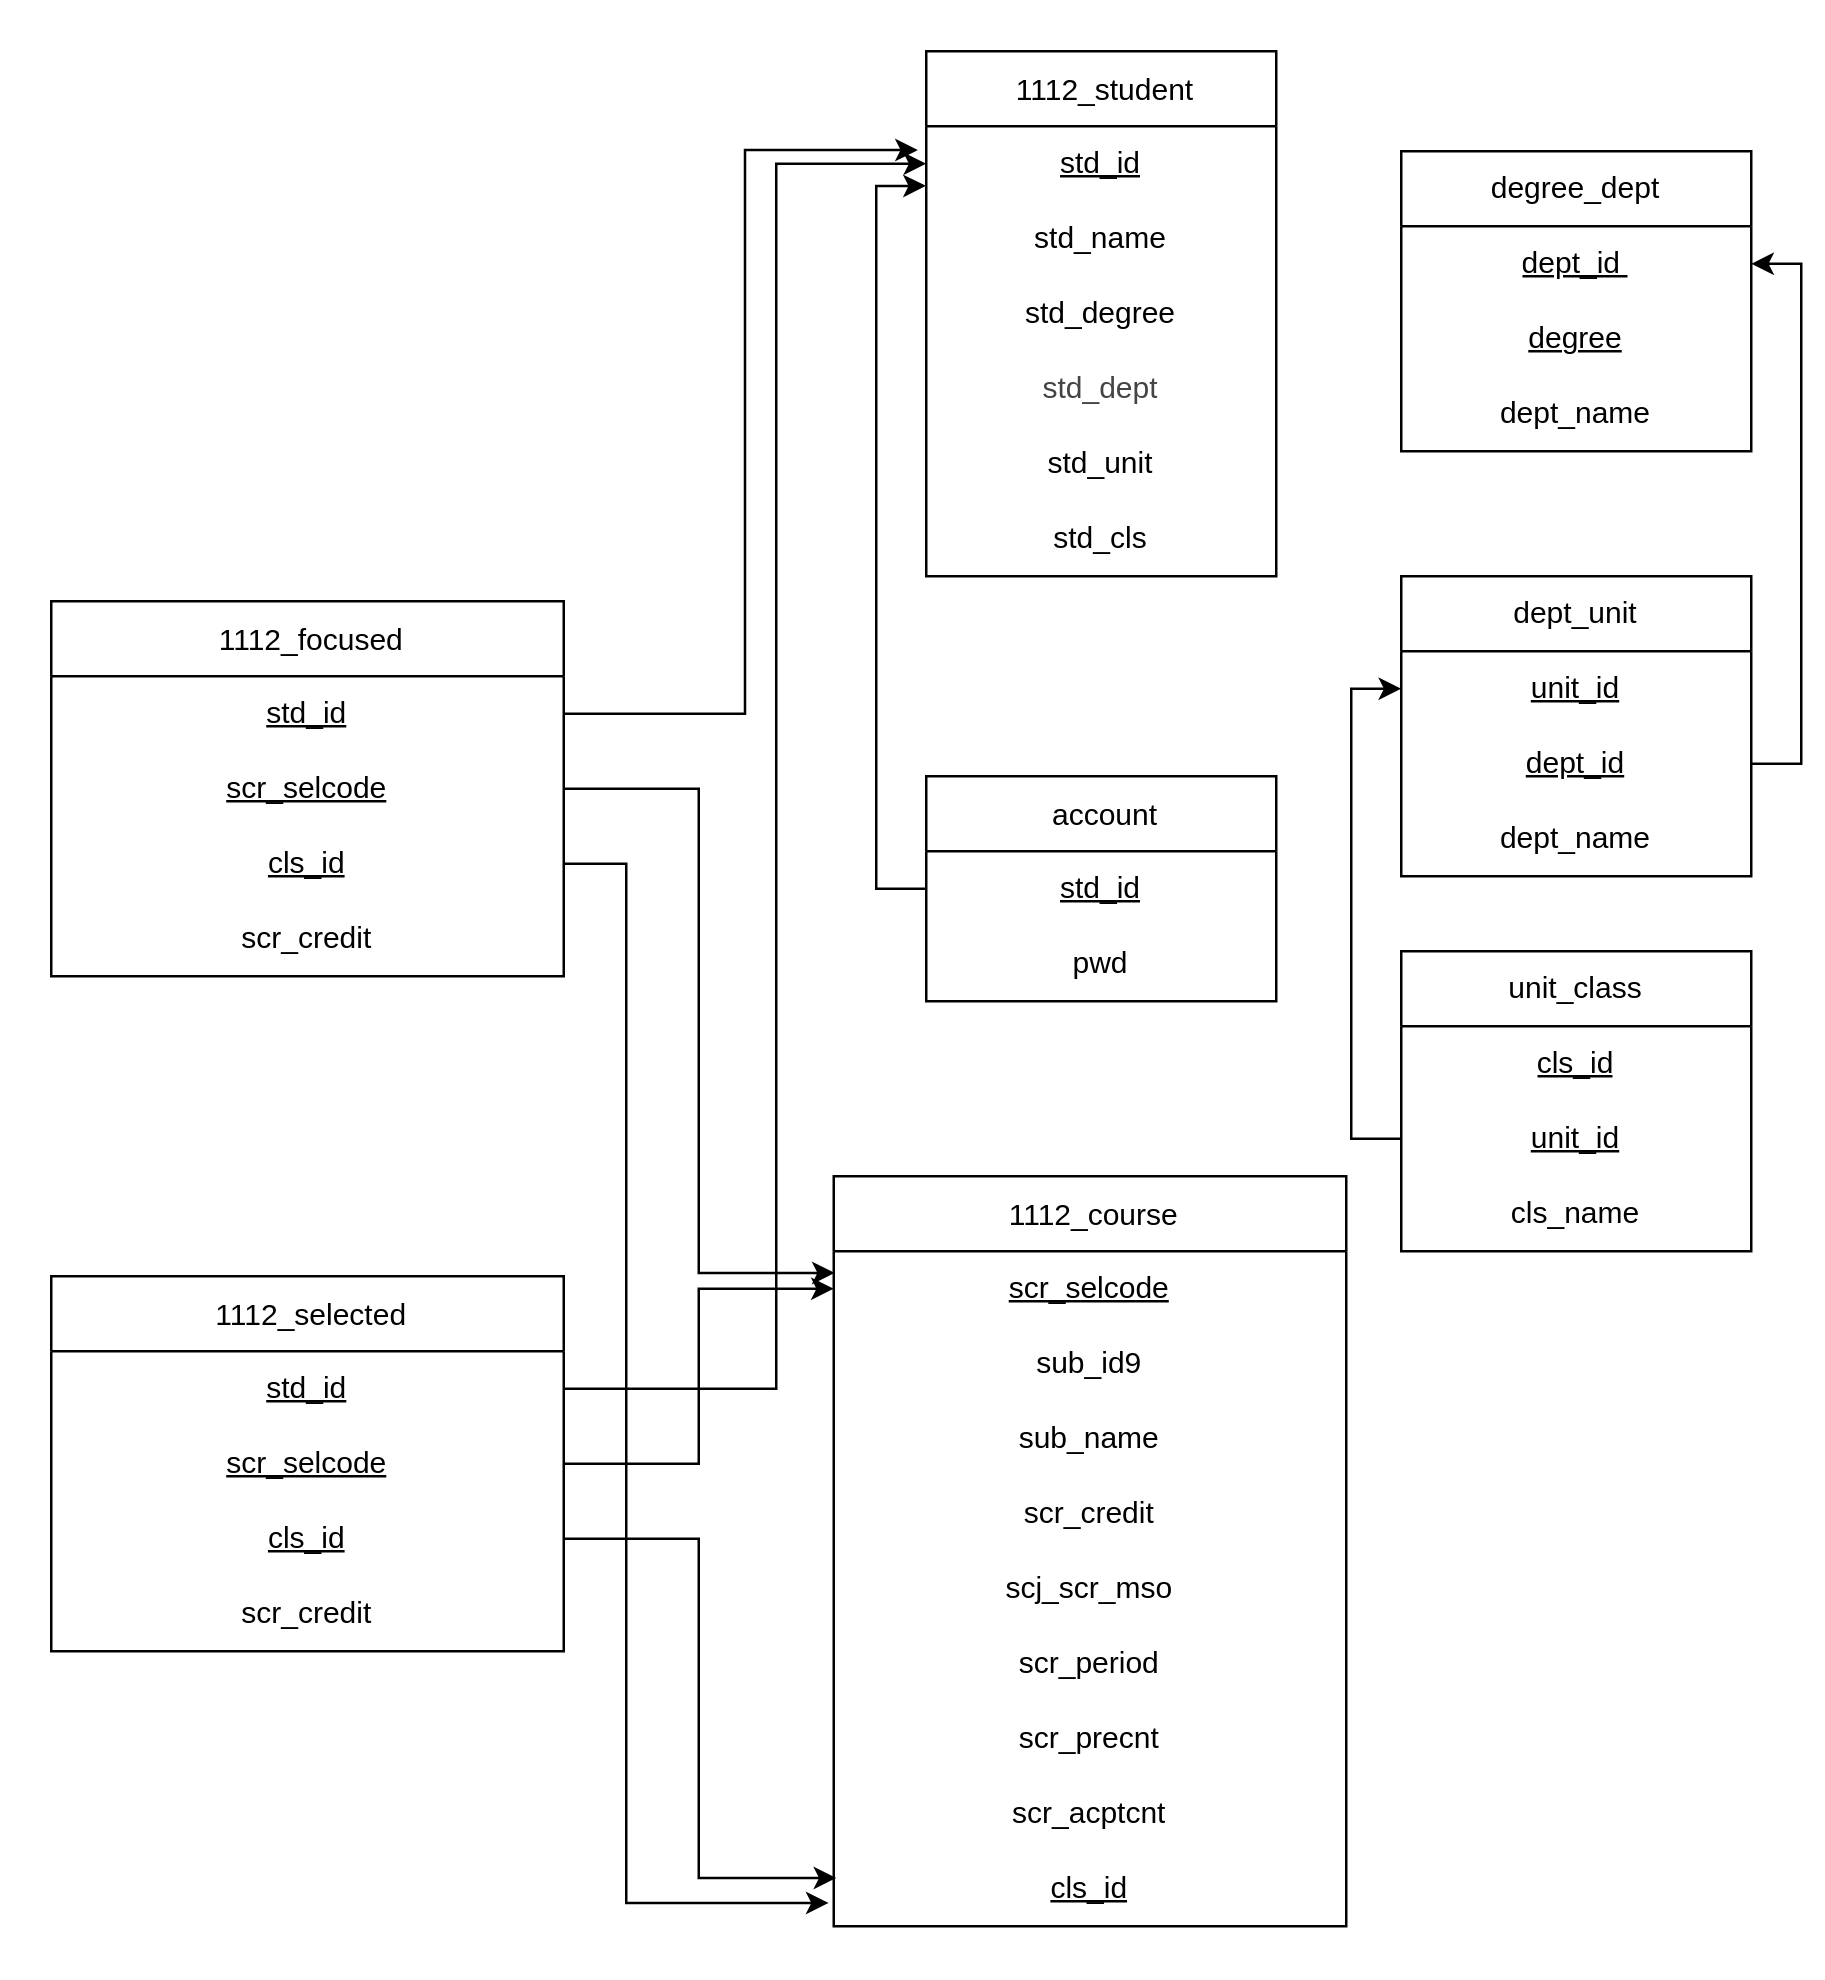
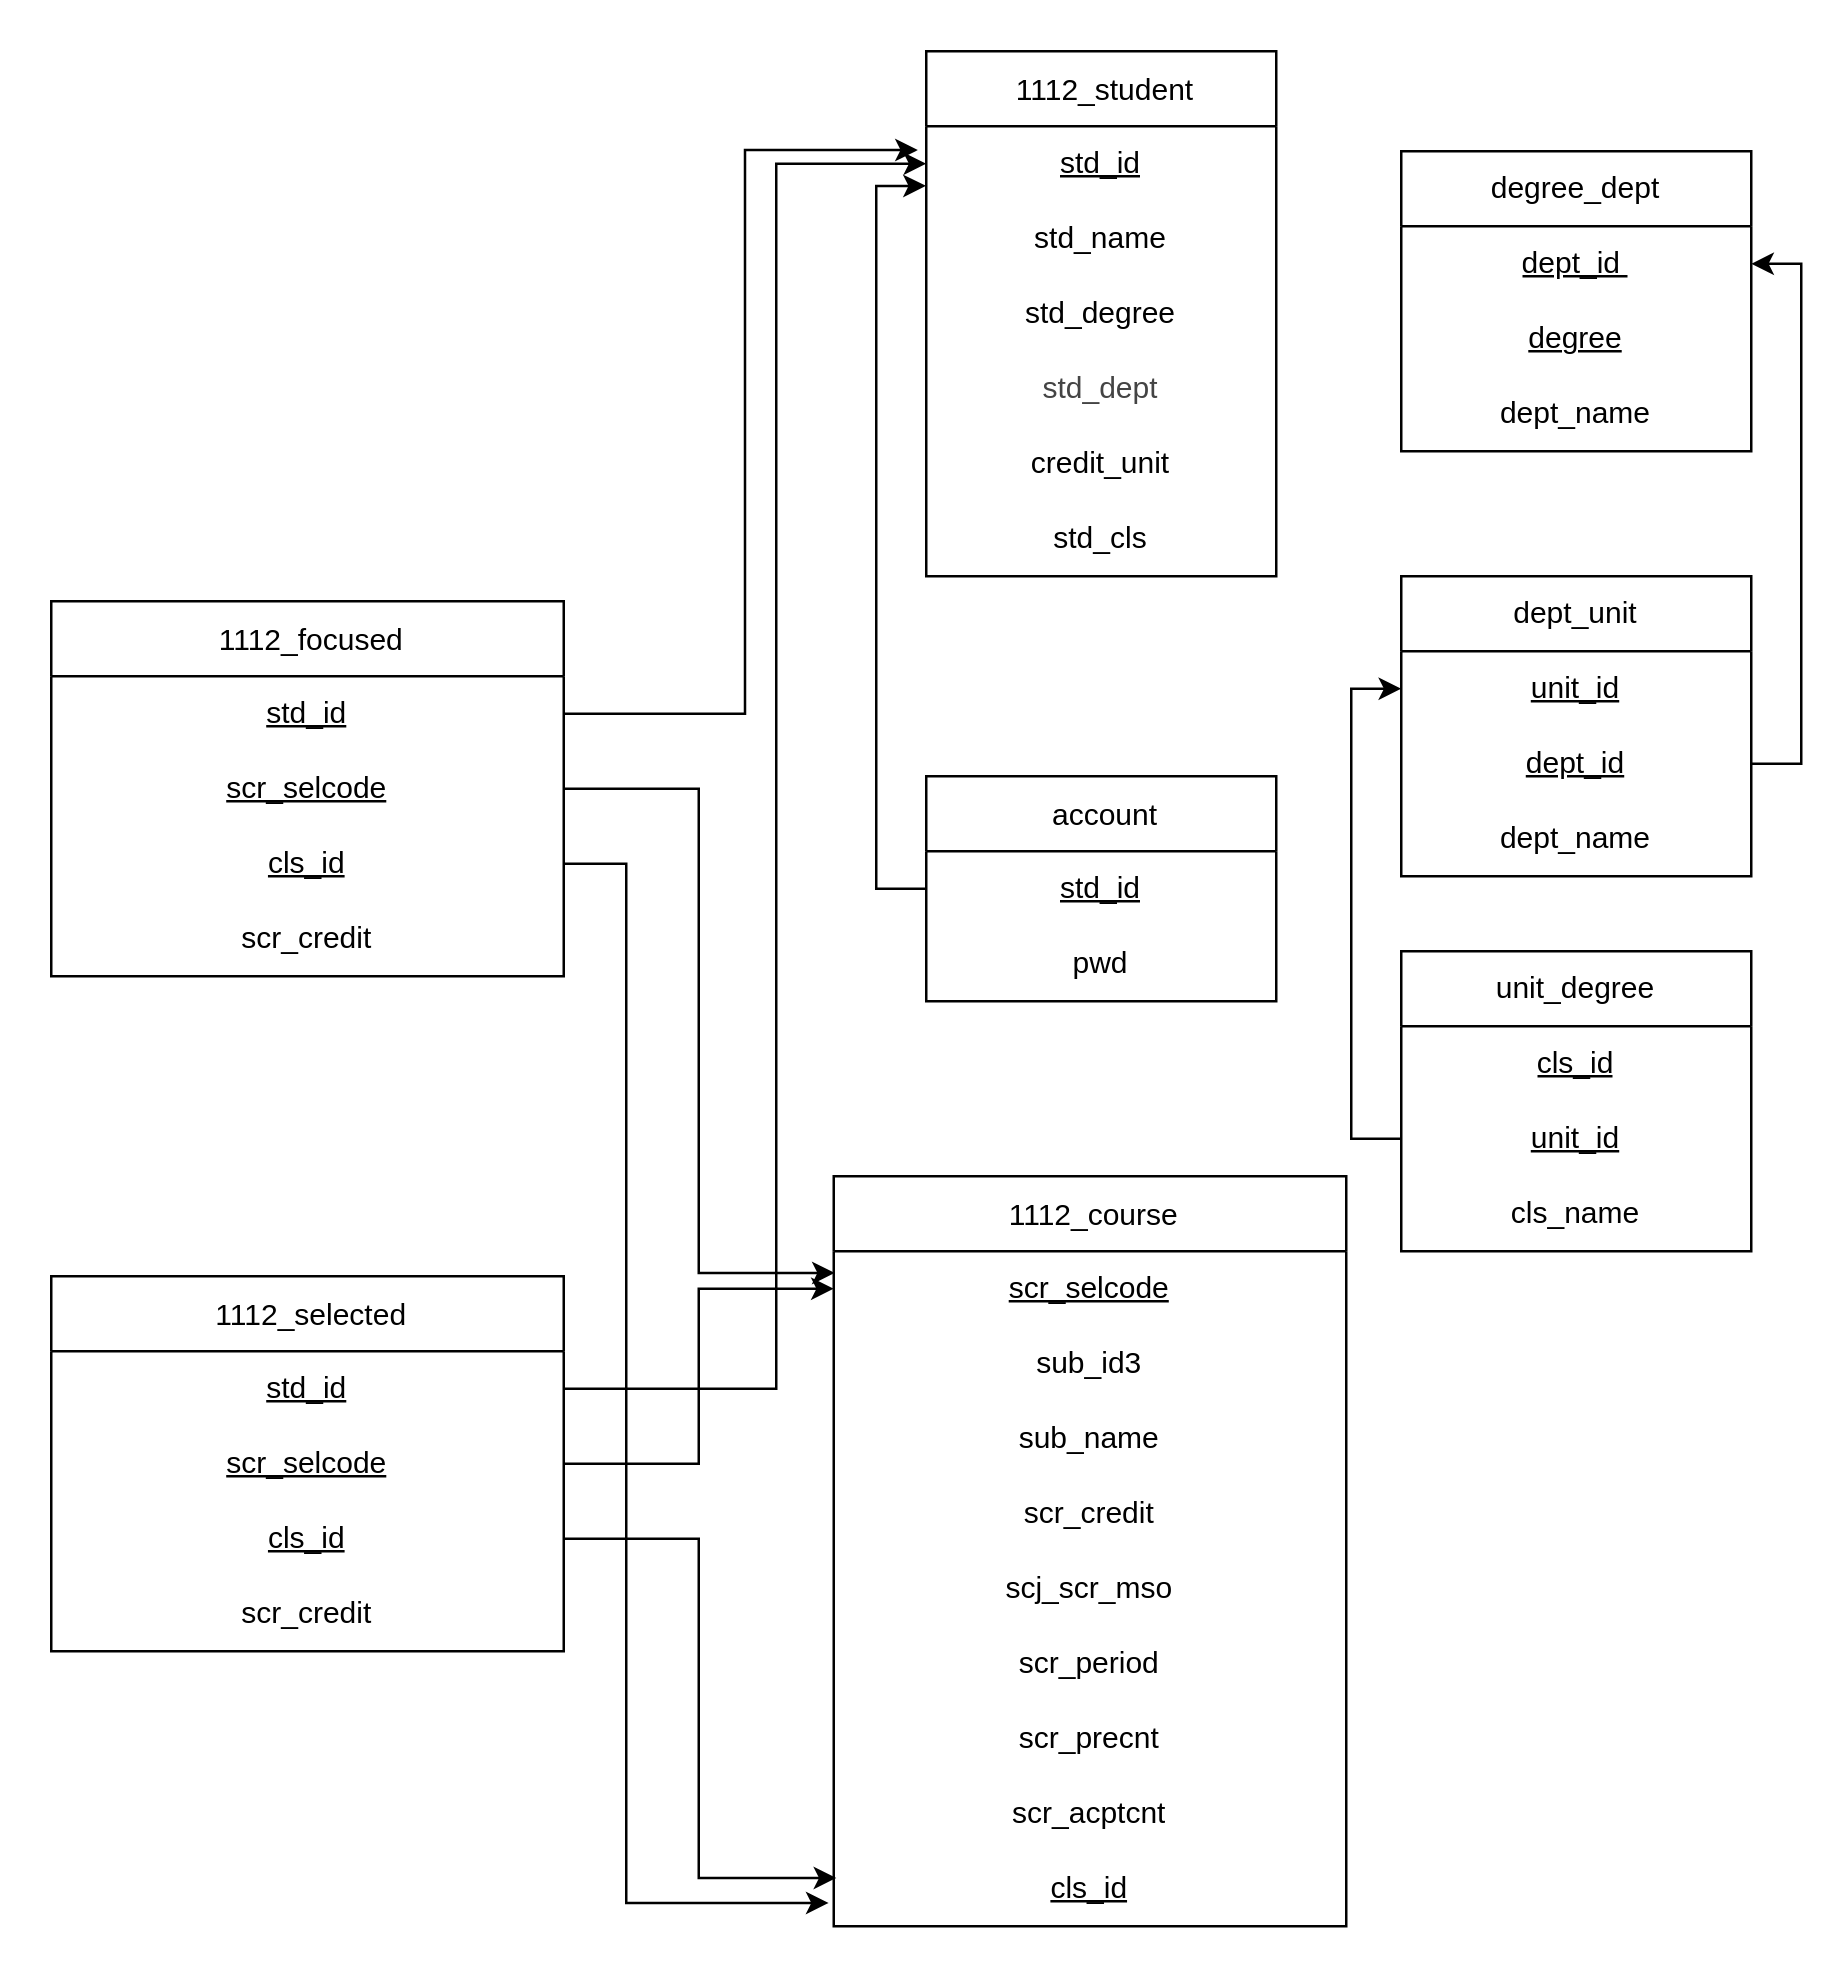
(1101, 464) -> (1101, 464)
(1576, 989) -> (1576, 989)
(1090, 1364) -> (1090, 1364)
